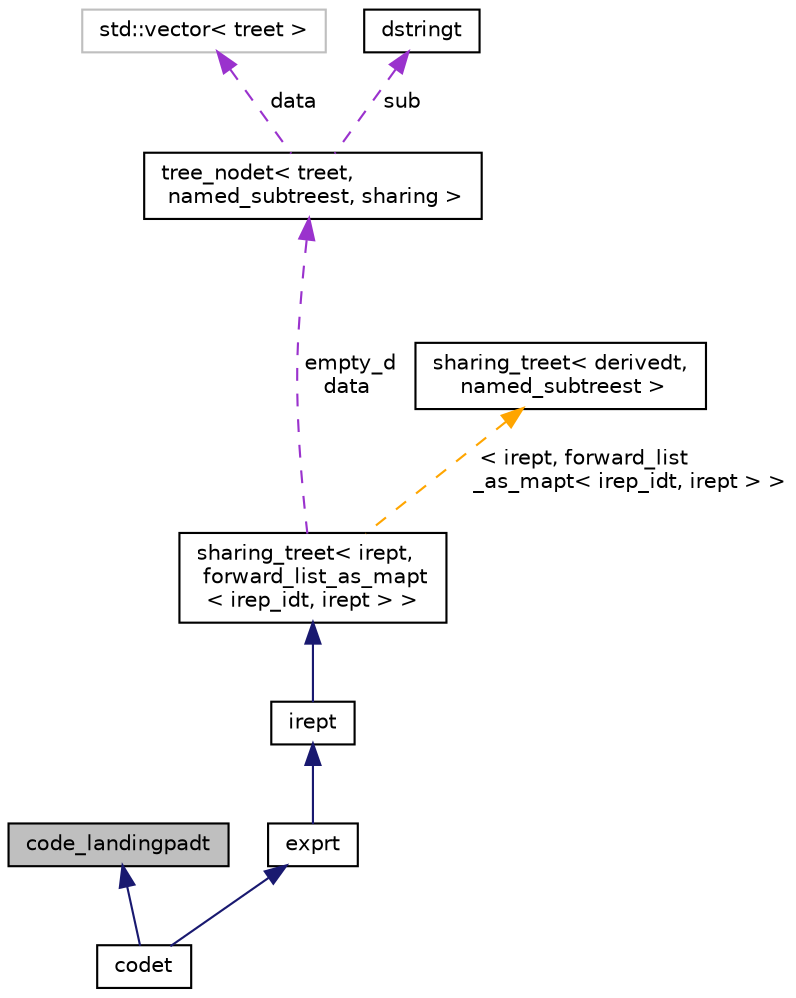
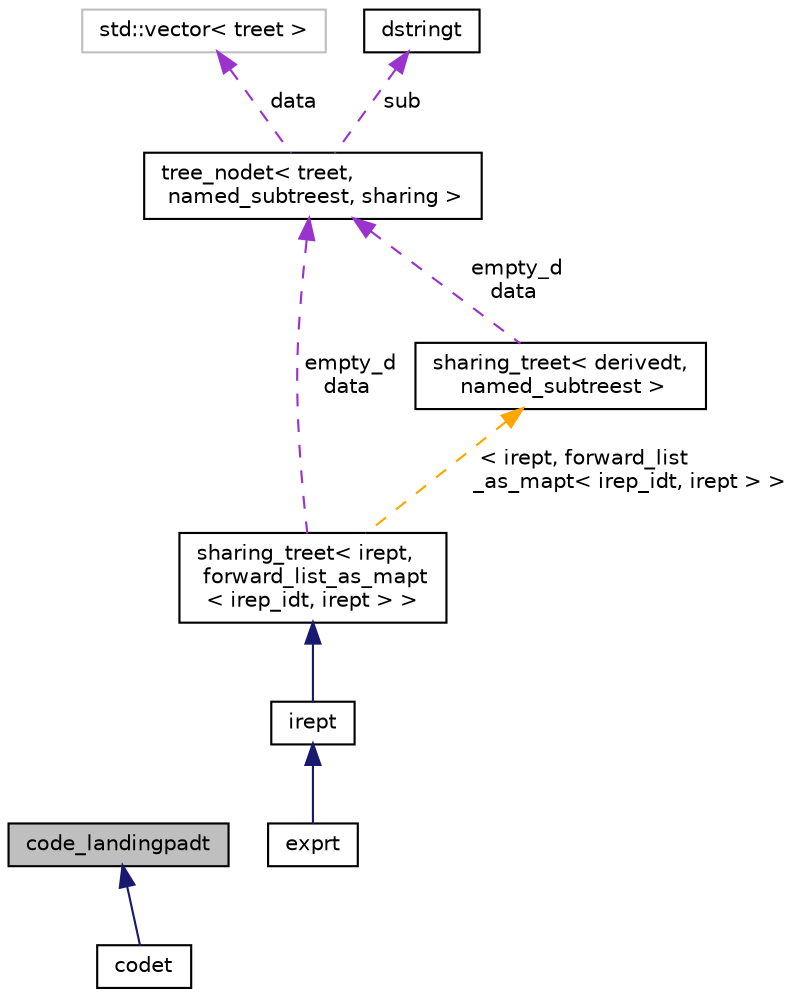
none -> (445, 287)
(219, 912) -> none
